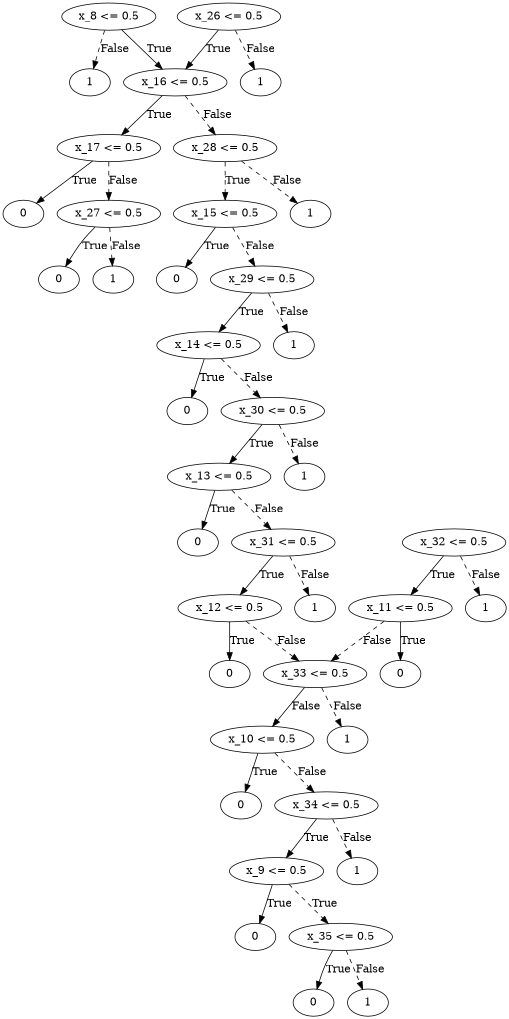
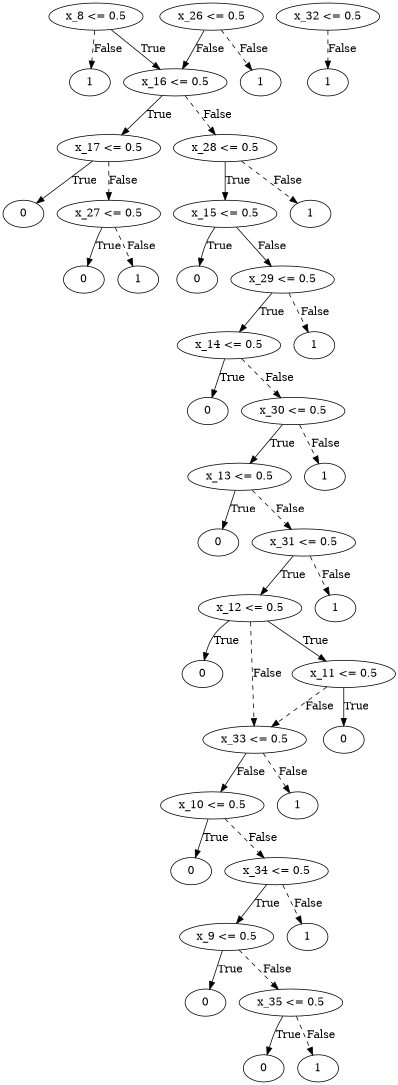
(218, 49) -> (210, 49)
(225, 177) -> (225, 177)
(242, 243) -> (251, 244)
(430, 572) -> (294, 639)
(325, 904) -> (277, 970)
